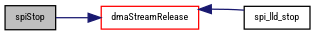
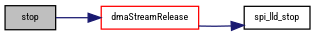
(228, 9) -> (215, 26)
(30, 18) -> (30, 18)
